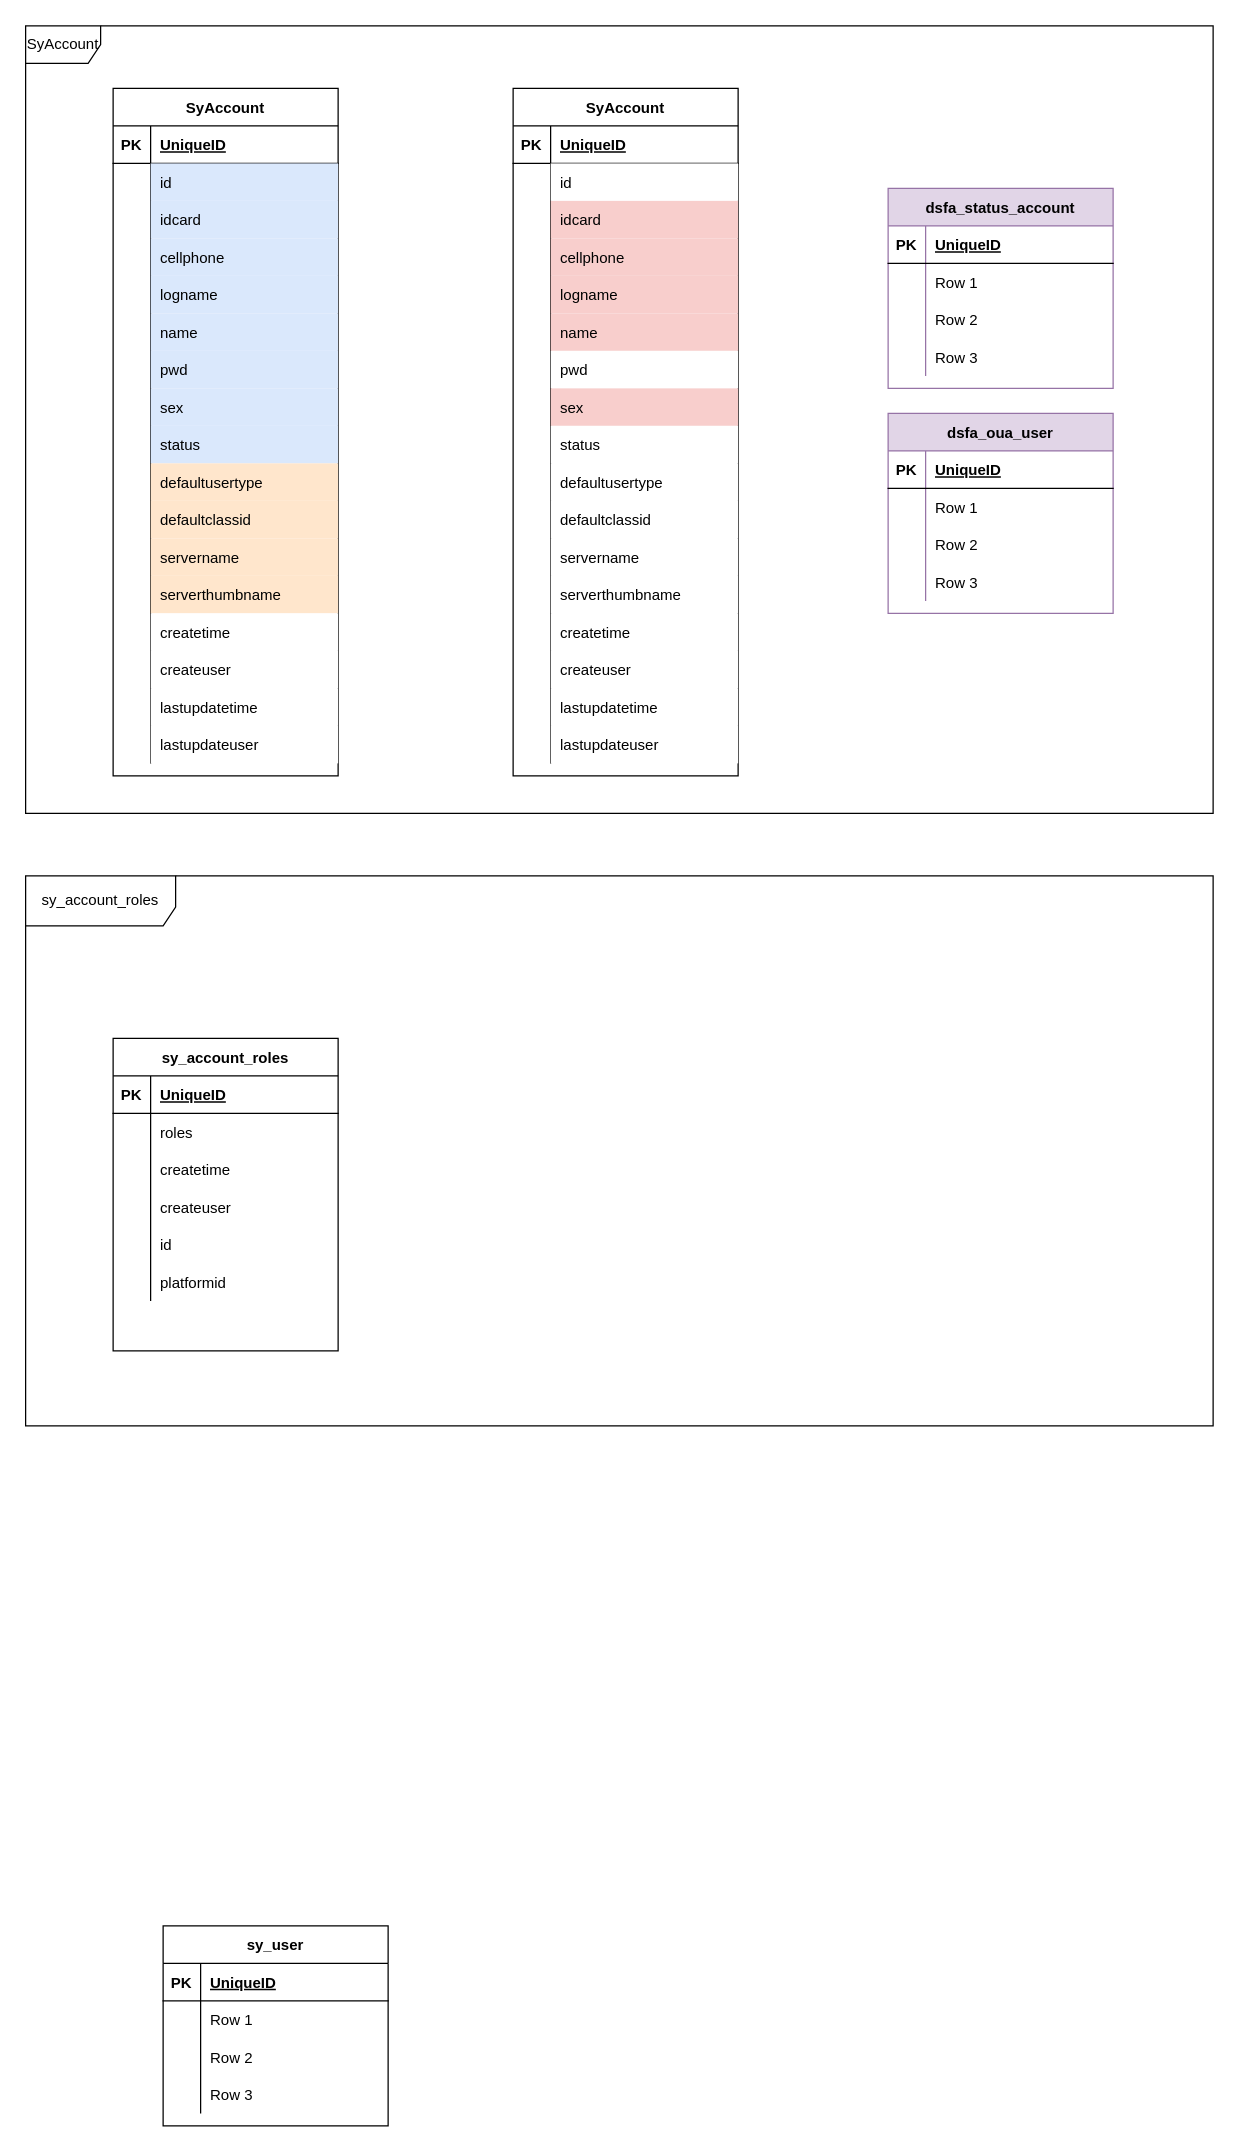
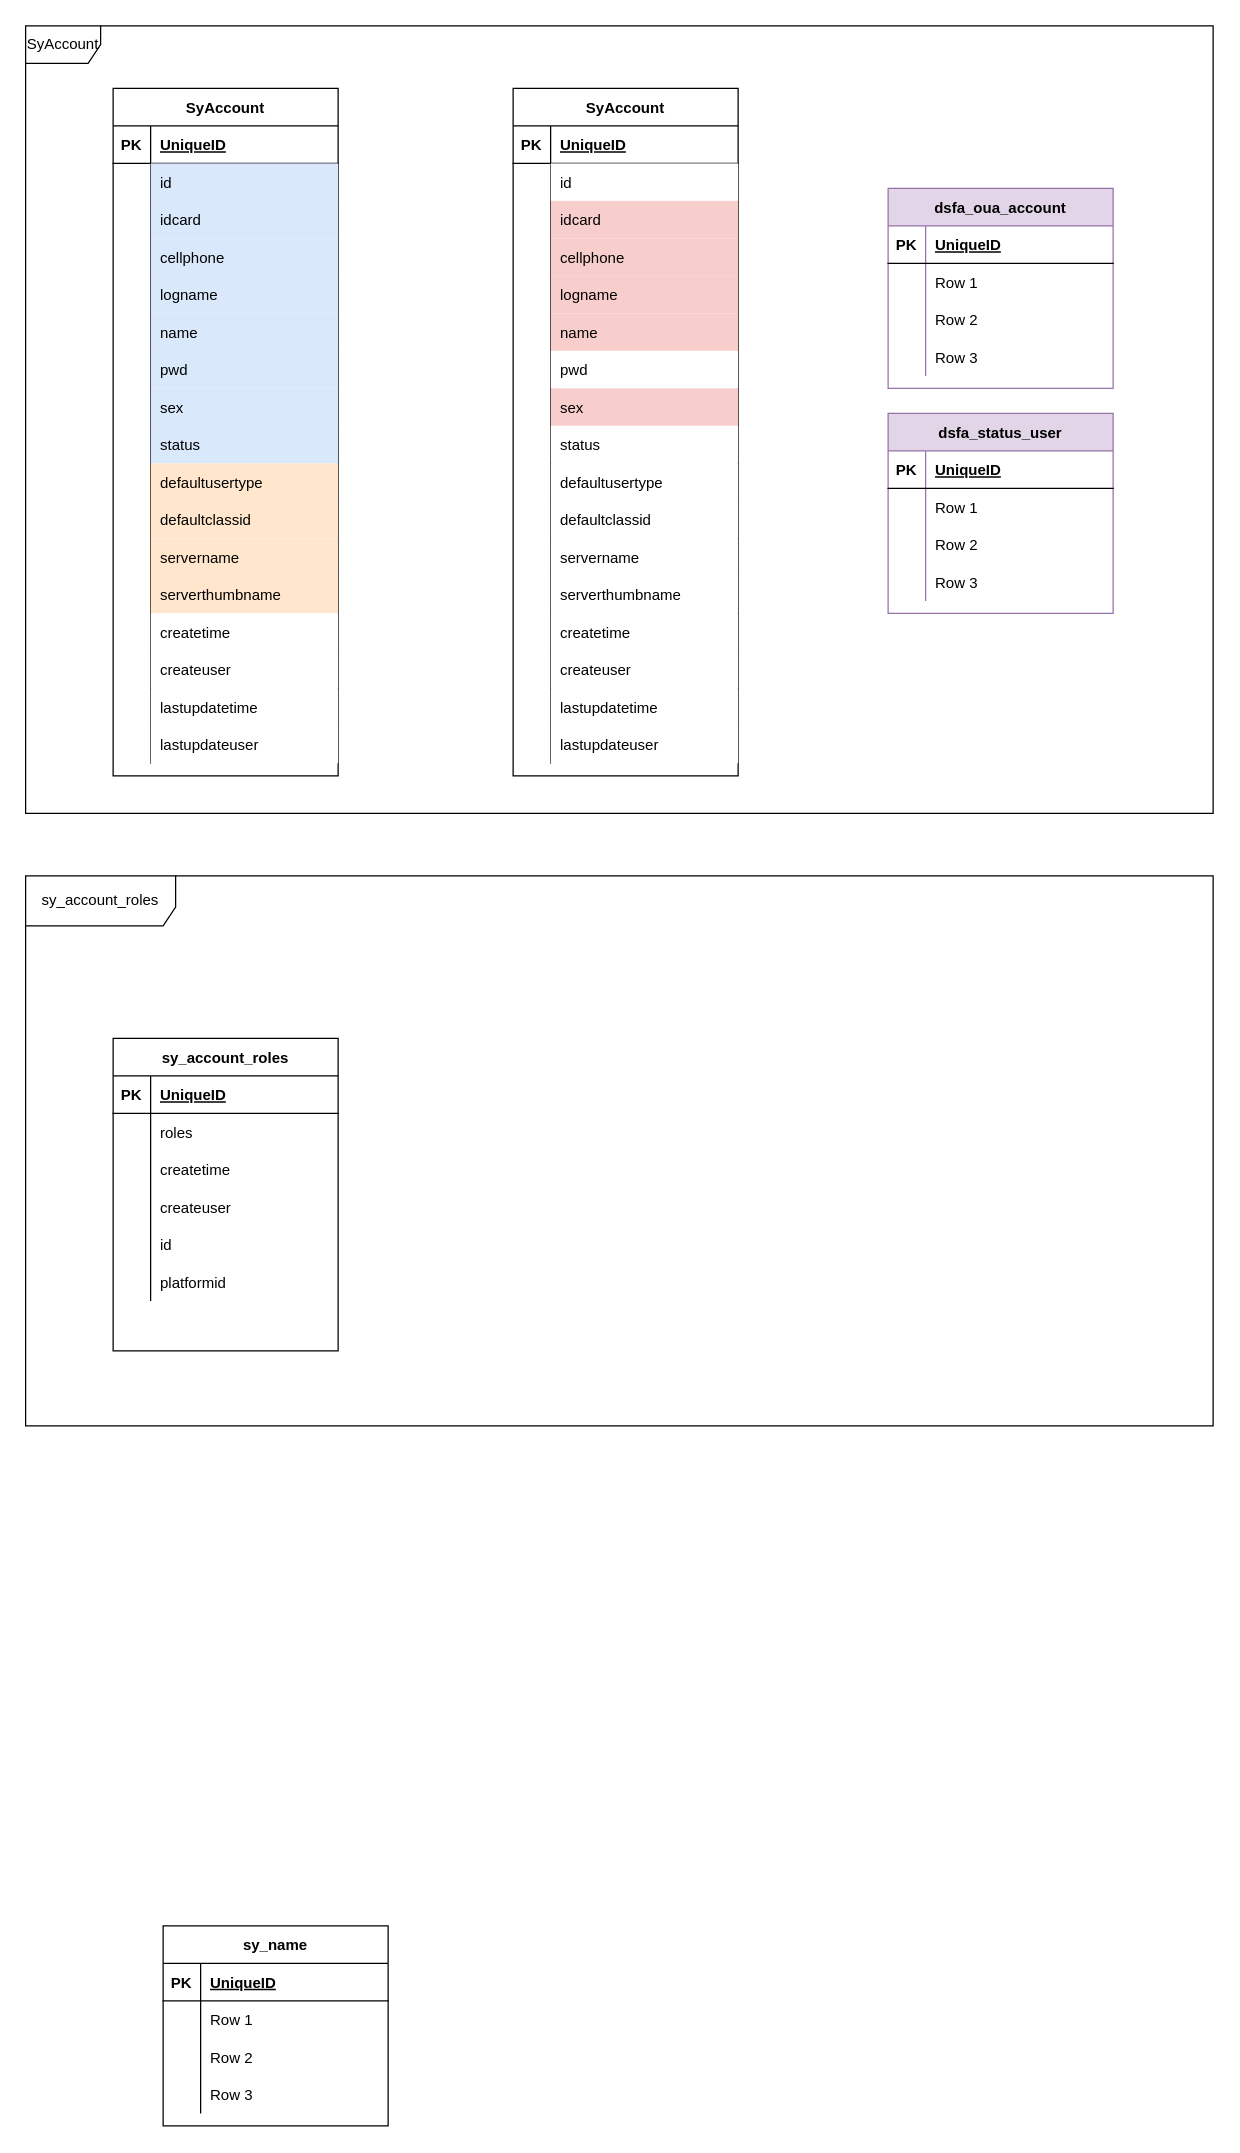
(1000, 208) -> (1000, 208)
(1000, 433) -> (1000, 433)
(275, 1945) -> (275, 1945)
